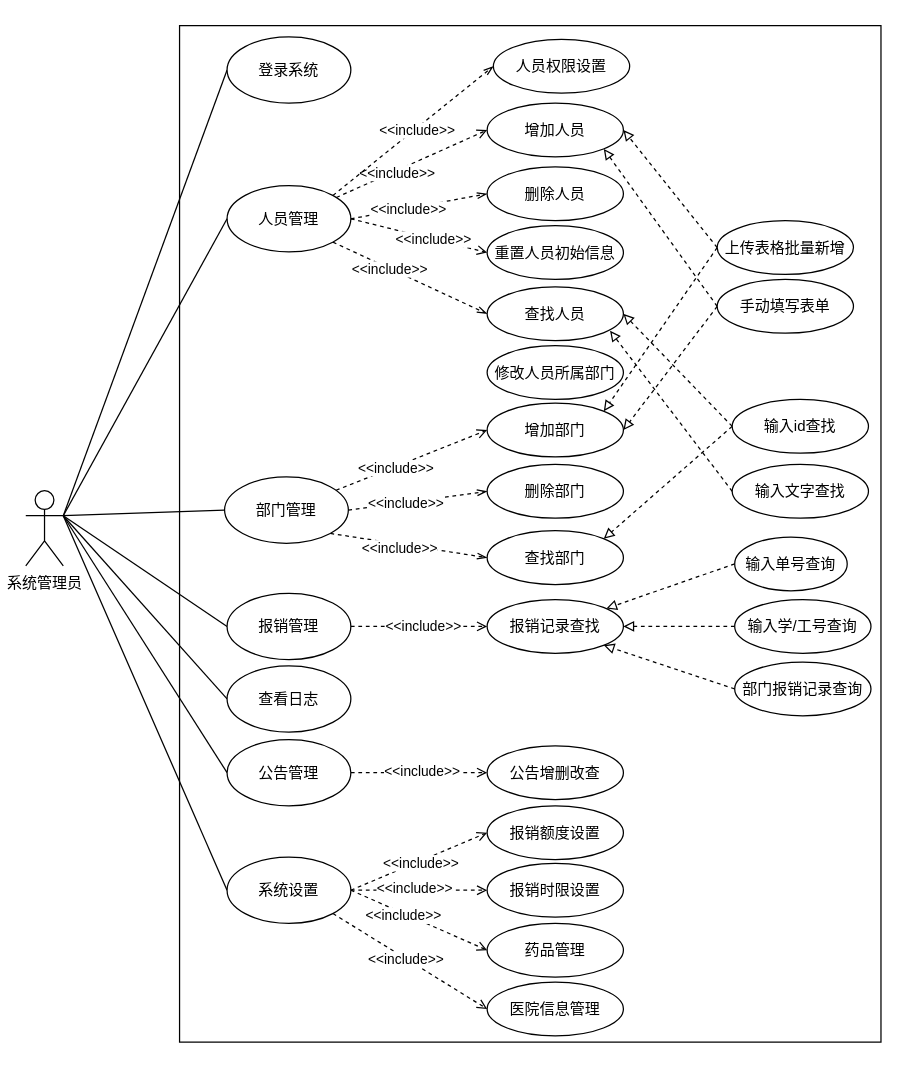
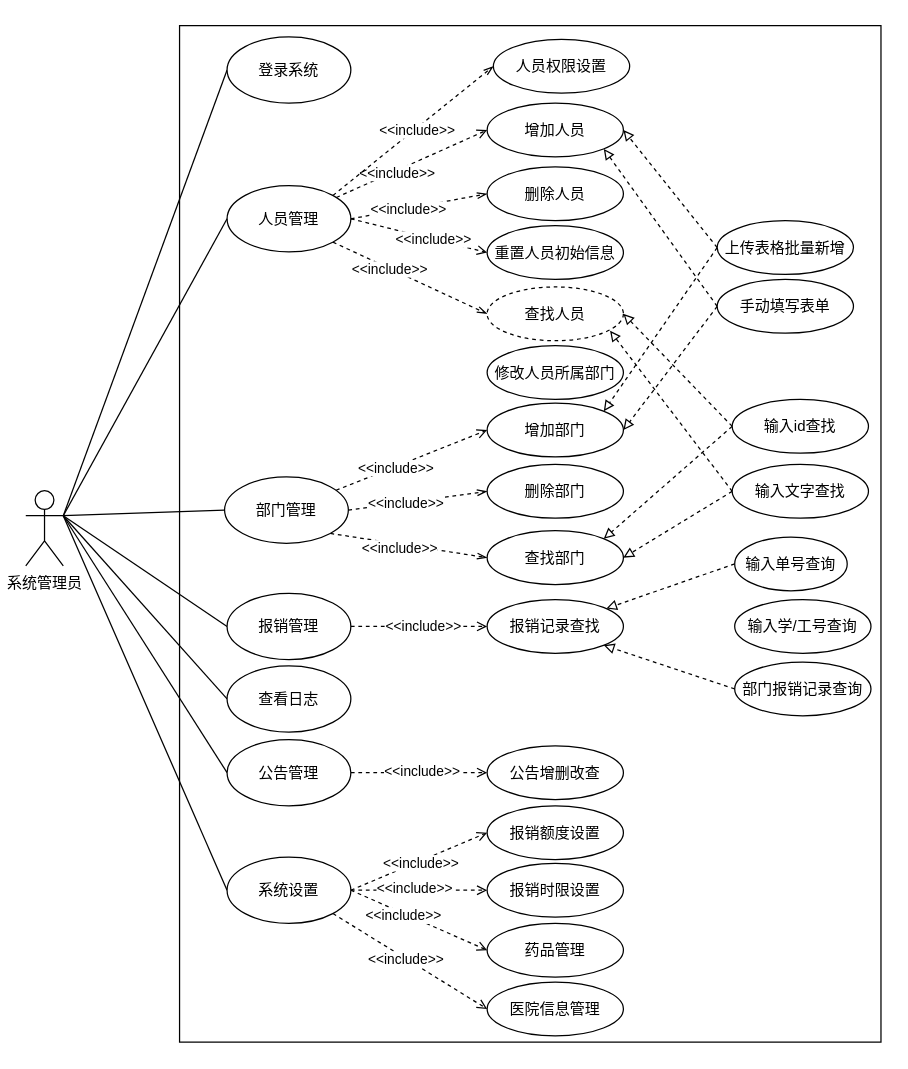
(555, 314) -> (555, 314)
none -> (682, 521)
(684, 626) -> none
